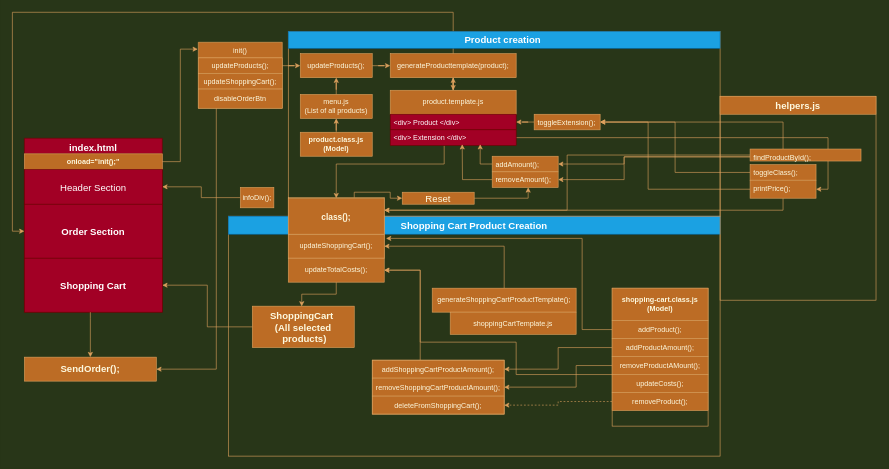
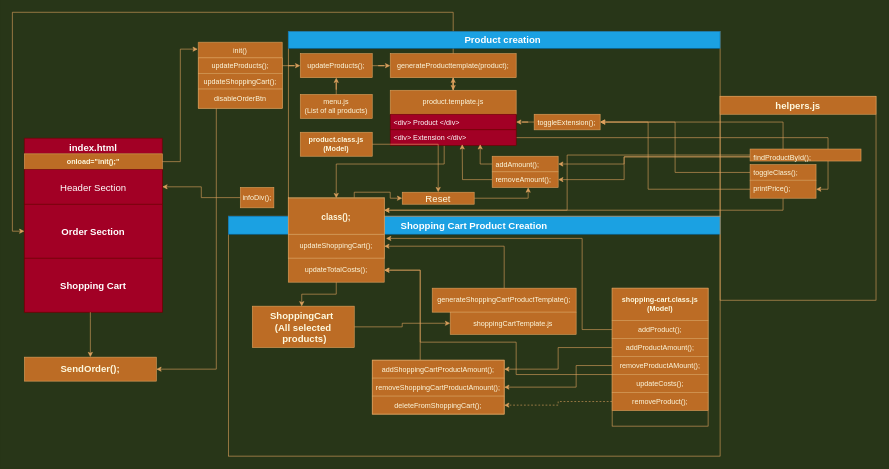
(336, 123) -> (438, 186)
(207, 327) -> (402, 323)
